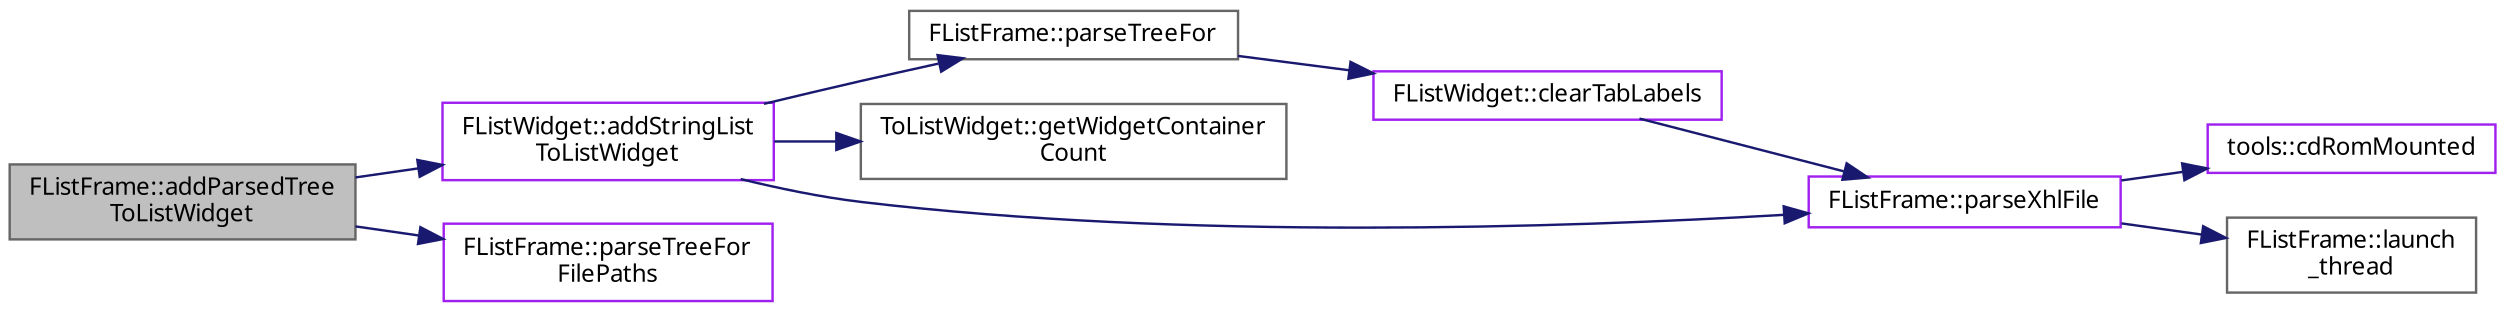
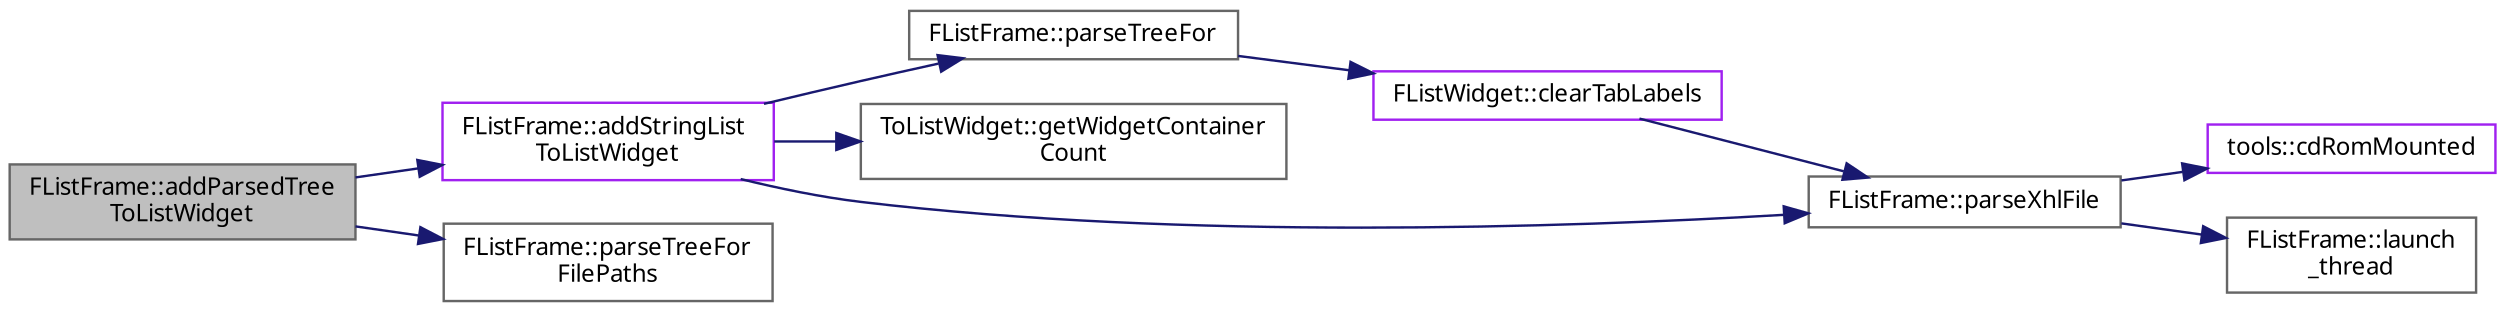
(608, 141) -> (608, 141)
(1965, 202) -> (1965, 202)
(608, 262) -> (608, 262)
